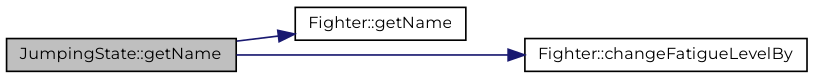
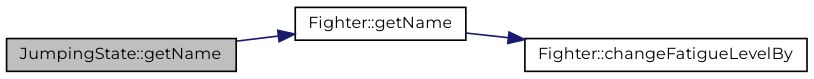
(372, 55) -> (487, 35)
